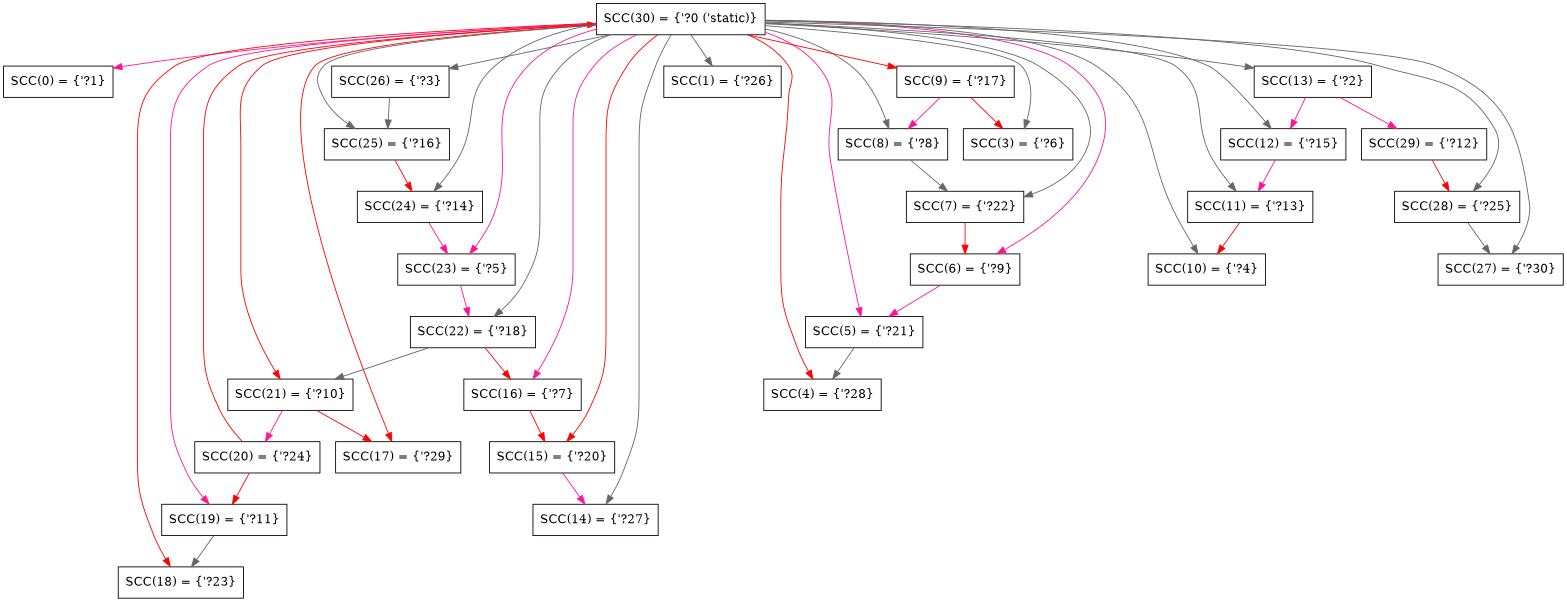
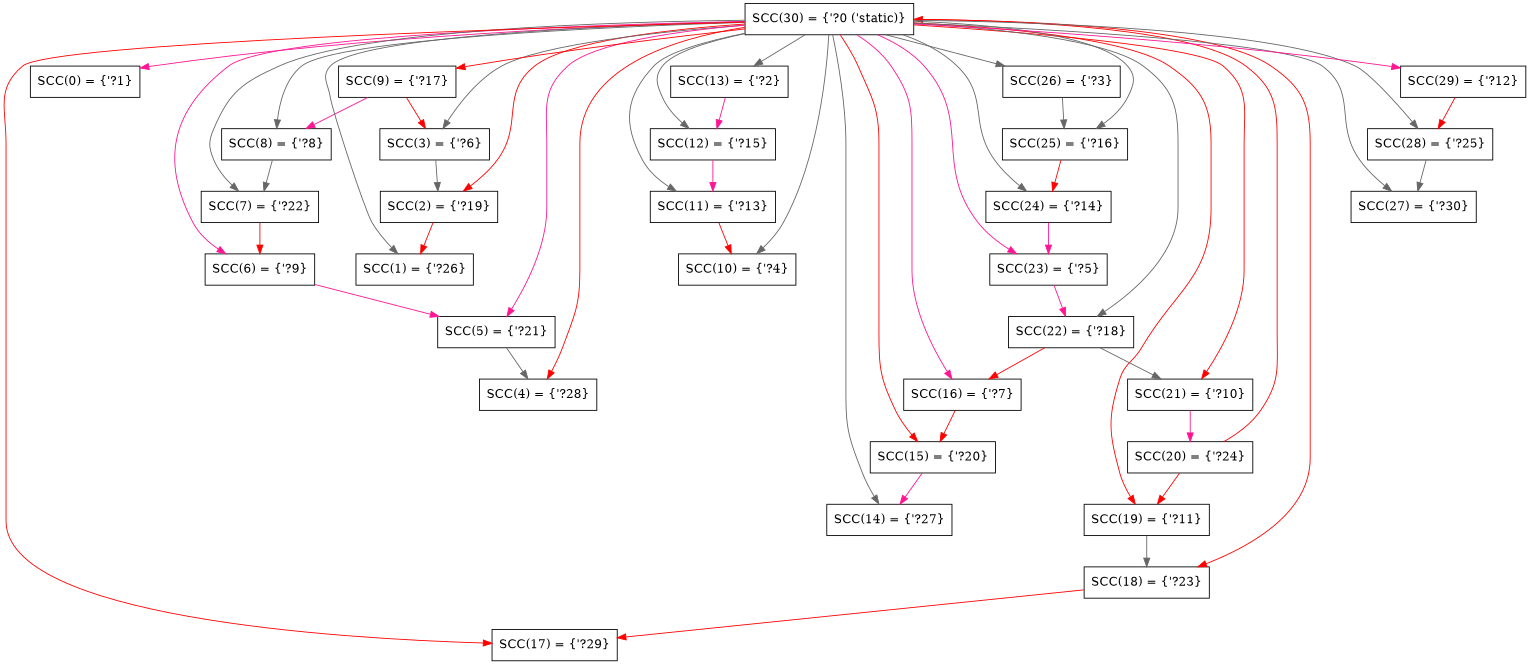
(185, 86) -> (1211, 159)
(1364, 111) -> (1153, 41)
none -> (439, 207)
(340, 424) -> (855, 613)
